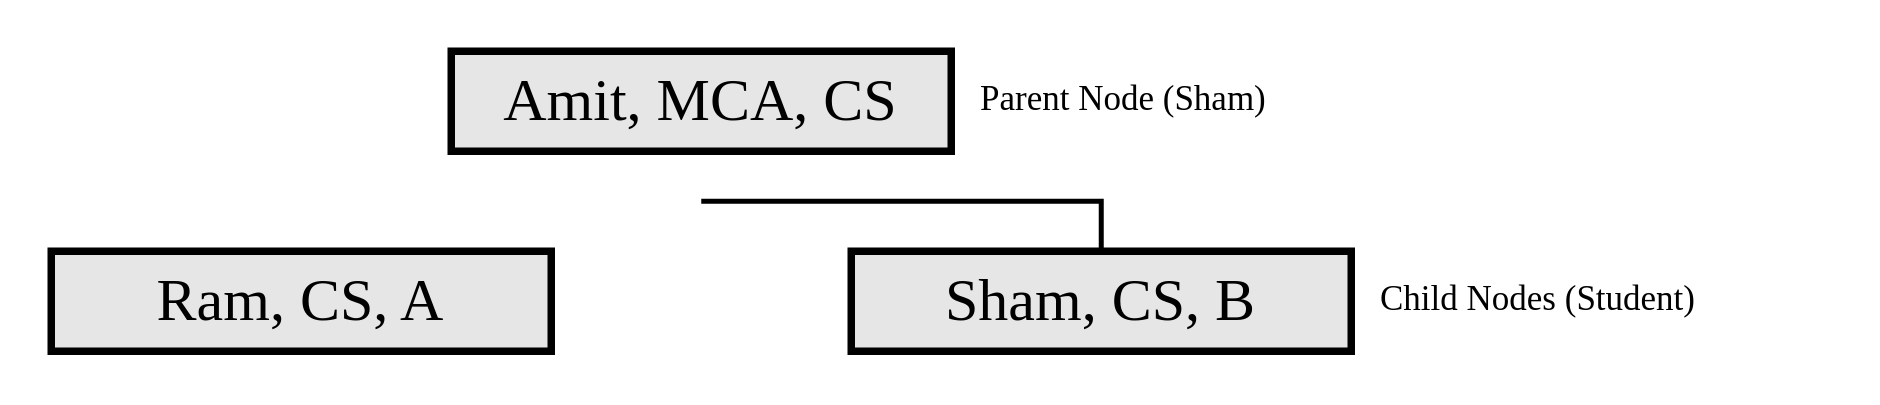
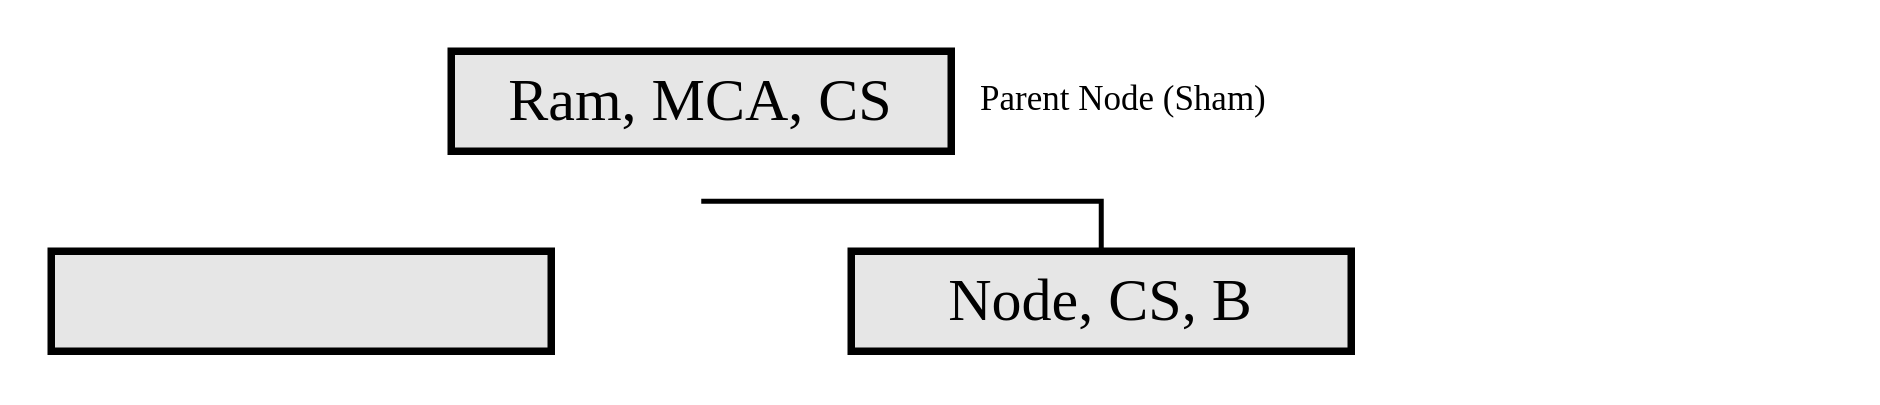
(701, 101) -> (701, 101)
(301, 301) -> none
(1101, 301) -> (1101, 301)
(1601, 301) -> none
